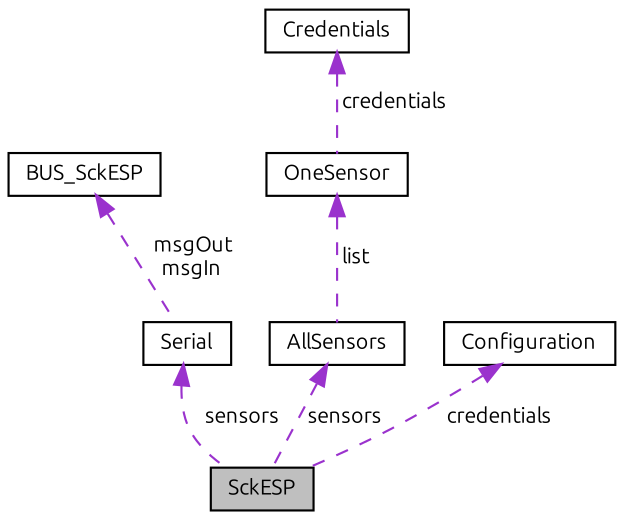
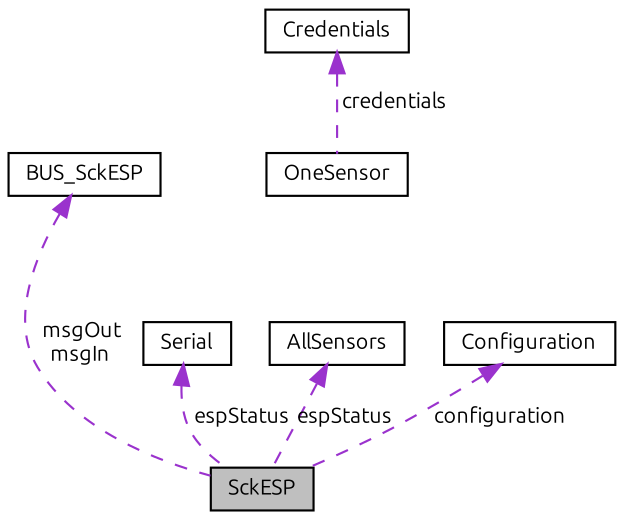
(142, 268) -> (51, 386)
(337, 270) -> none
(240, 417) -> (240, 417)
(342, 417) -> (342, 417)
(498, 417) -> (498, 417)
